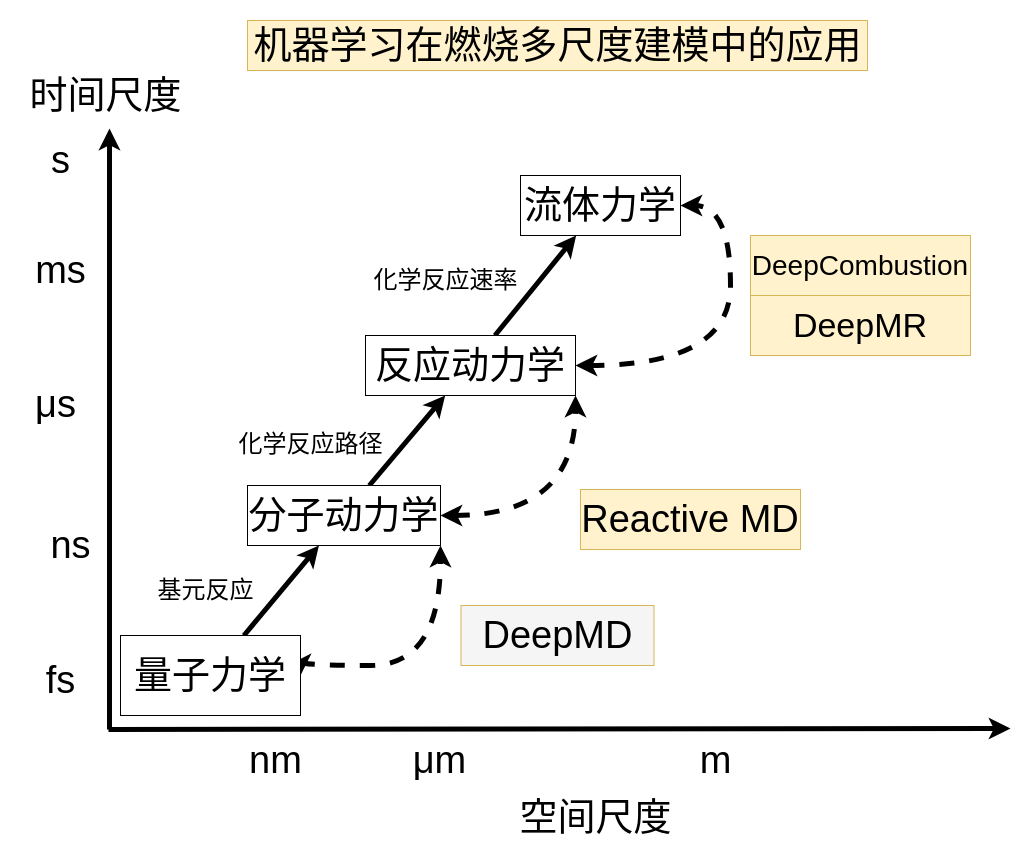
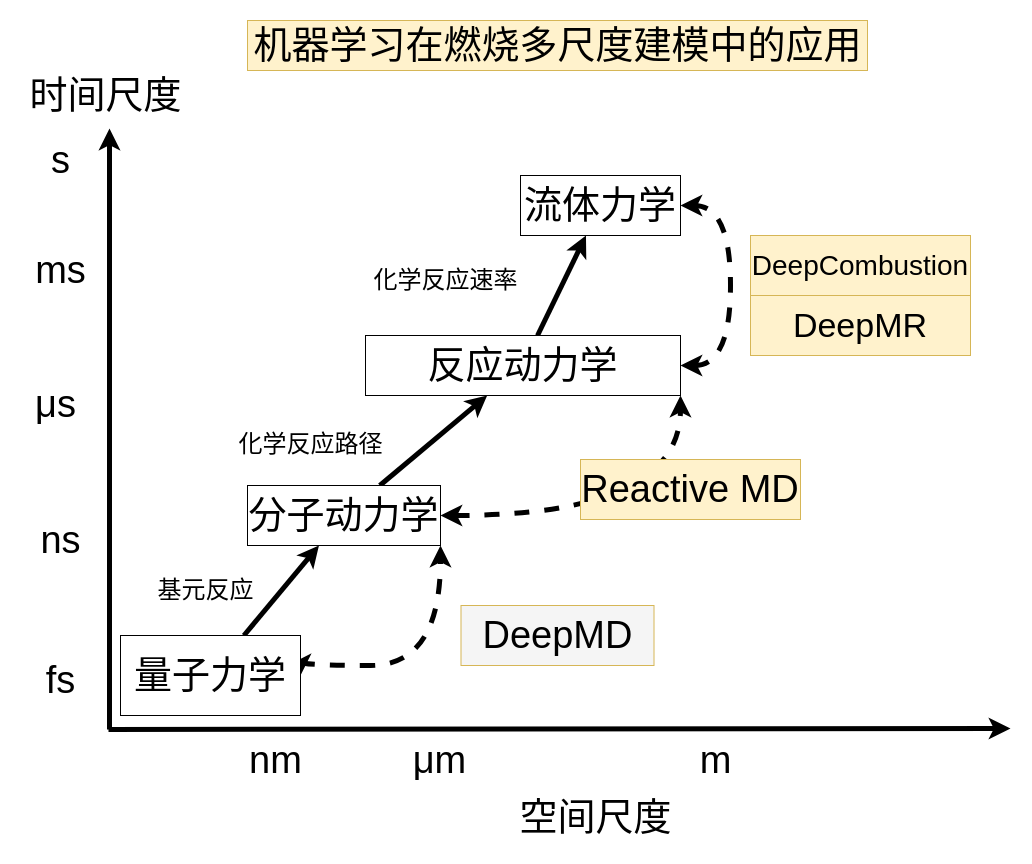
(471, 366) -> (523, 366)
(691, 520) -> (691, 490)
(71, 546) -> (61, 541)
